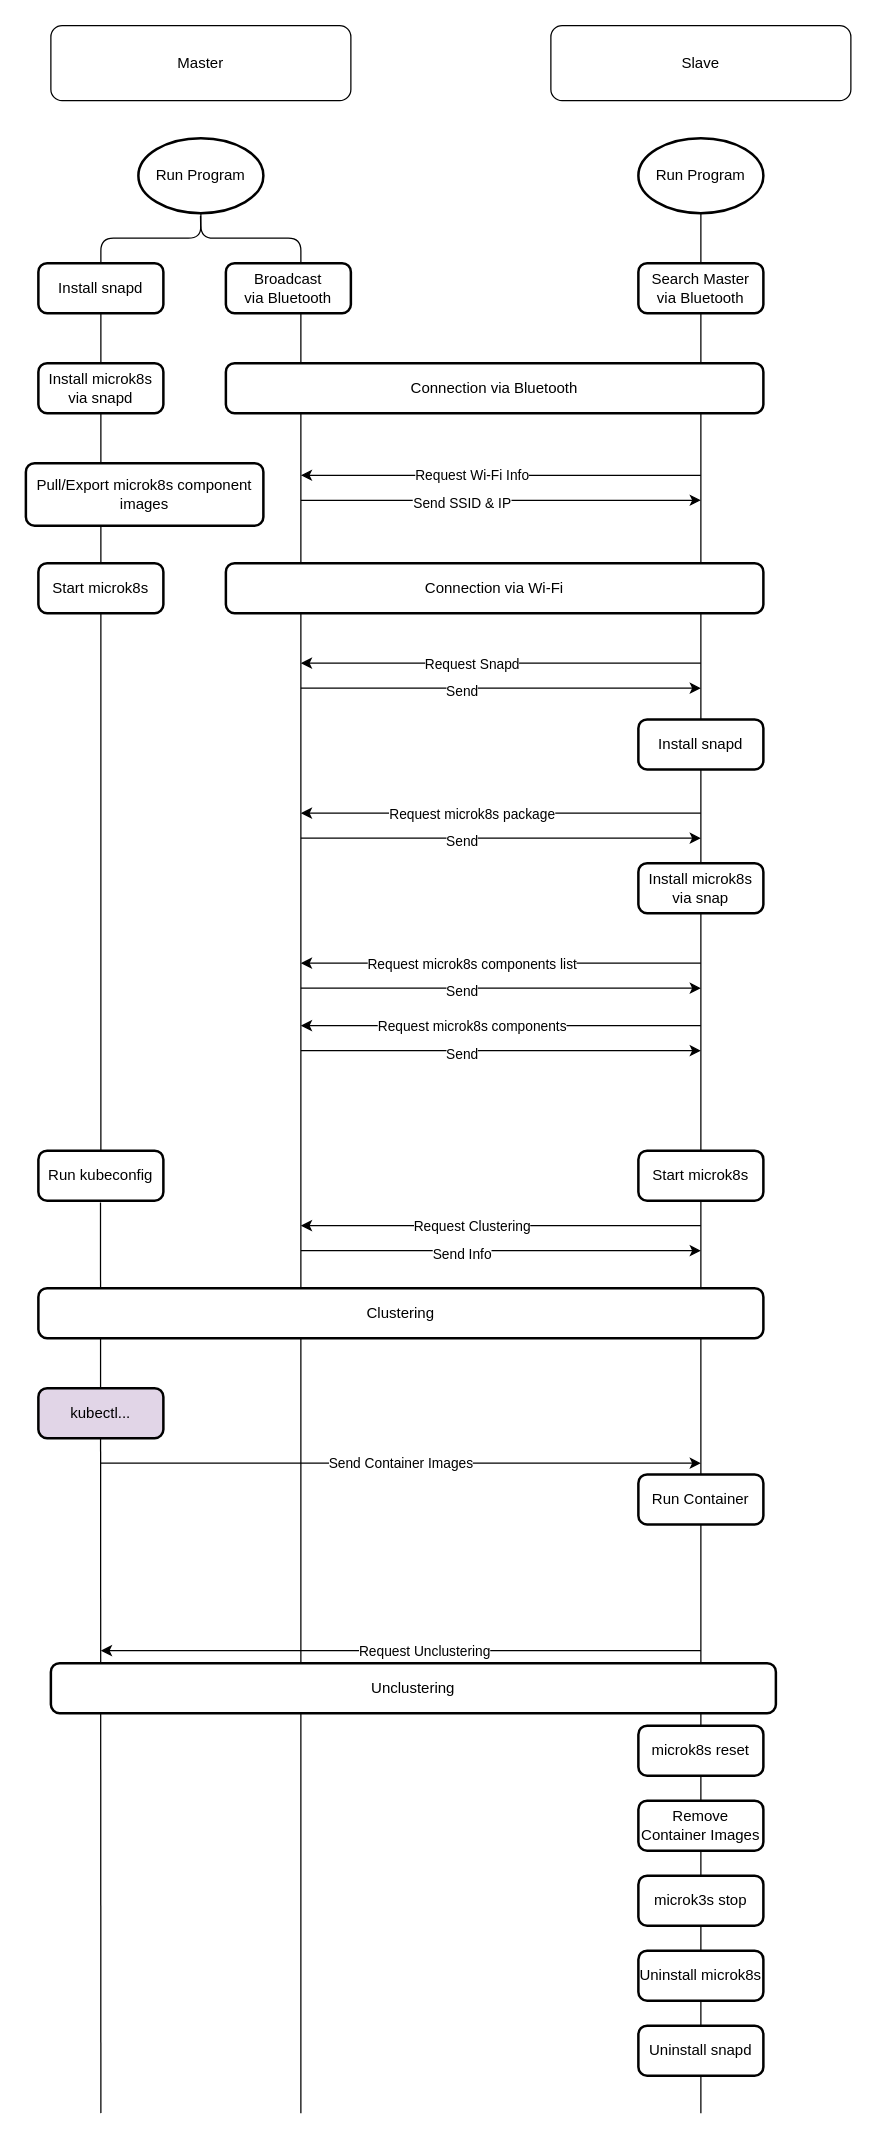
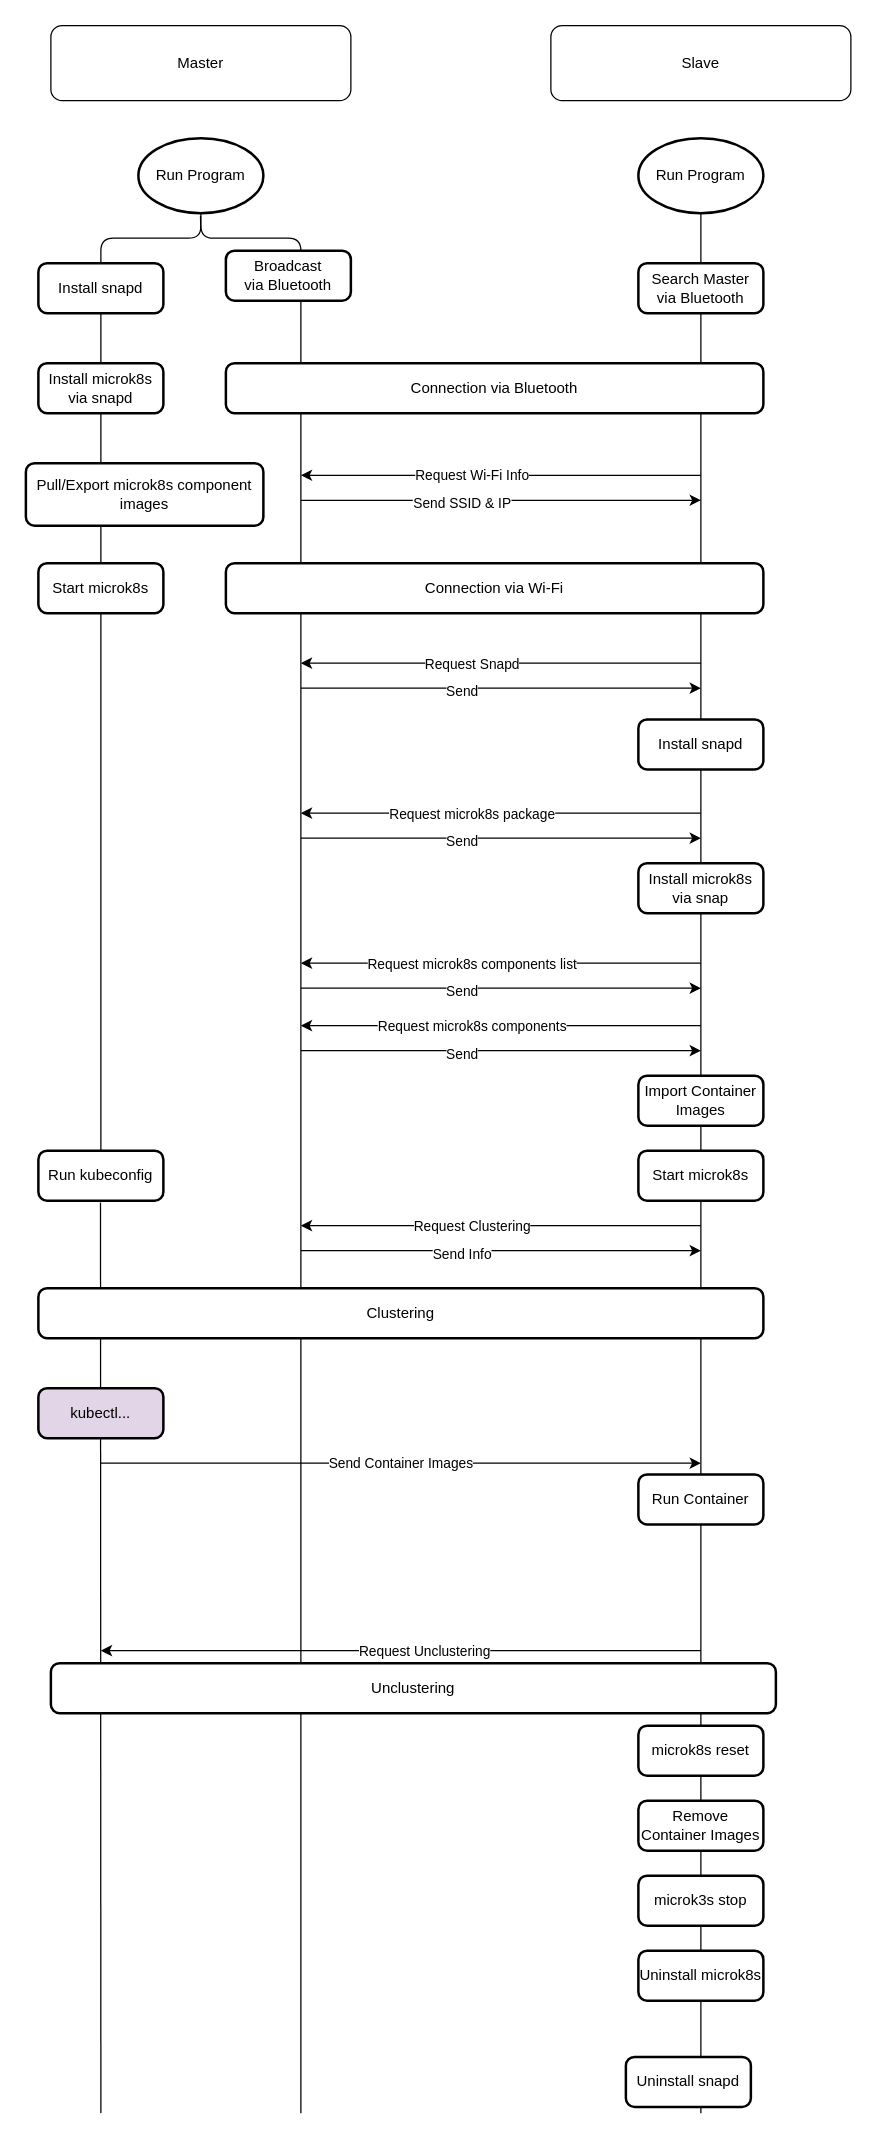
(288, 288) -> (288, 276)
none -> (701, 1101)
(701, 2051) -> (688, 2082)
